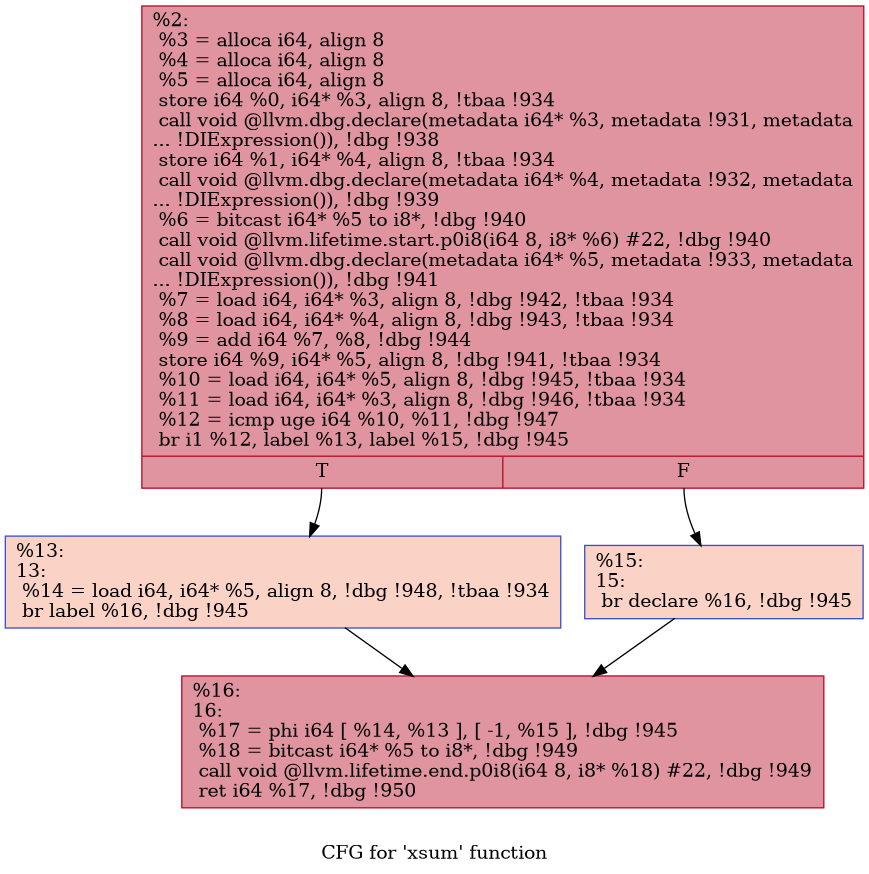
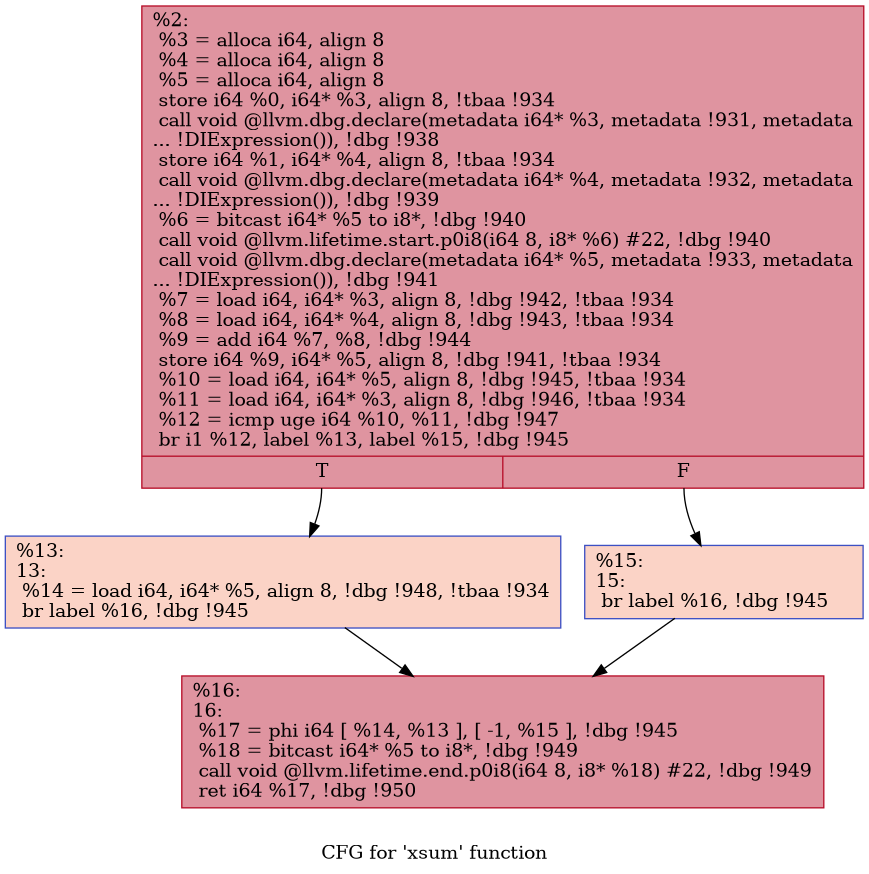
(724, 601) -> (712, 601)
